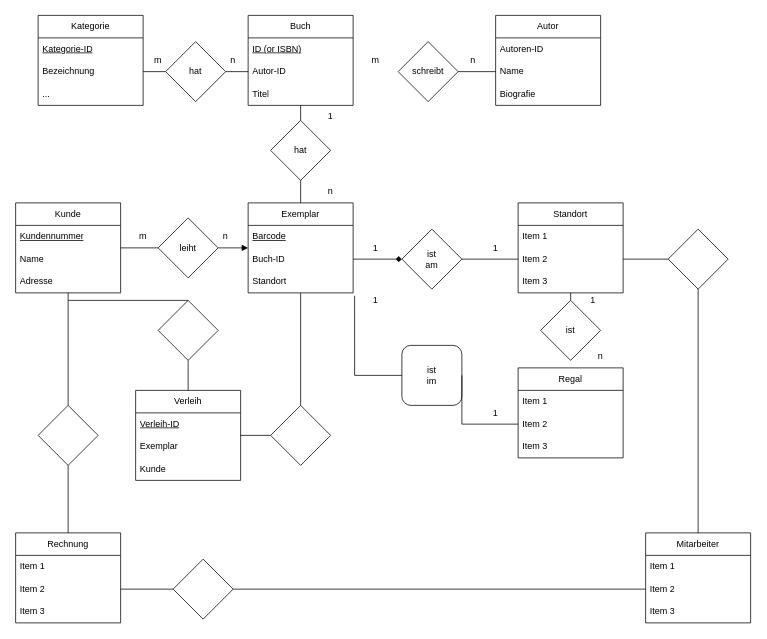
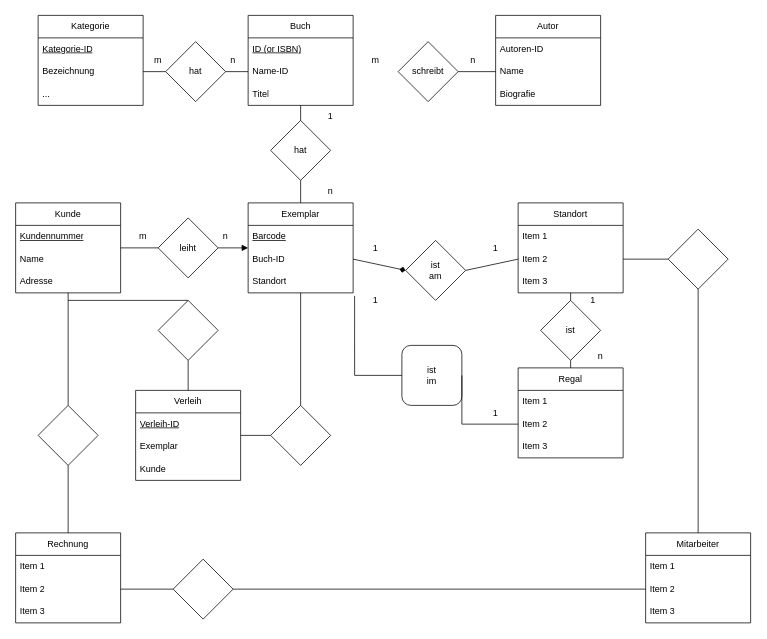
(273, 72) -> (270, 72)
(432, 259) -> (435, 270)
none -> (570, 365)
